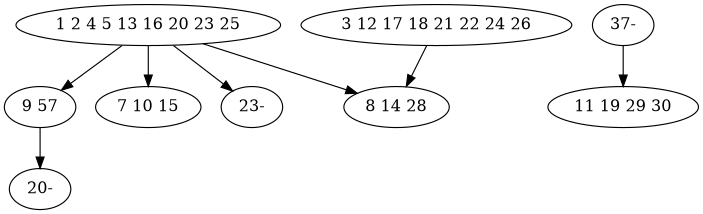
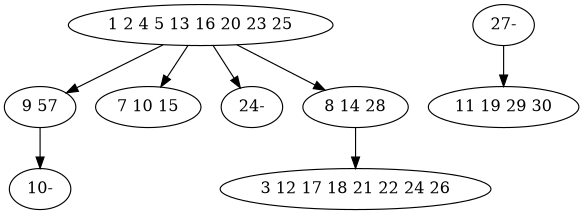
(623, 25) -> (504, 25)
(419, 61) -> (356, 142)
(252, 107) -> (252, 107)
(40, 189) -> (40, 189)
